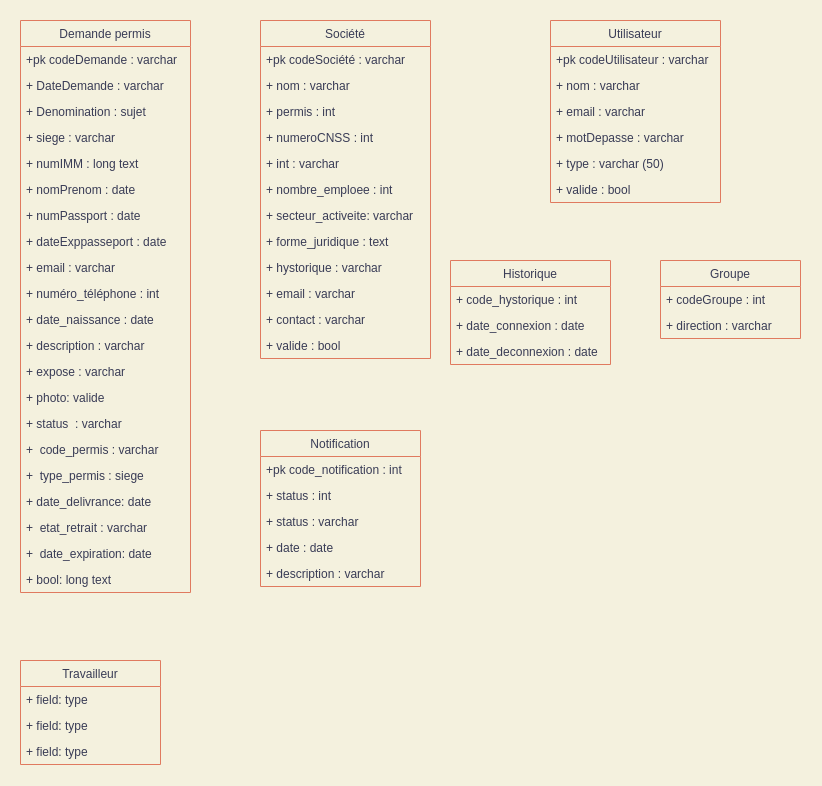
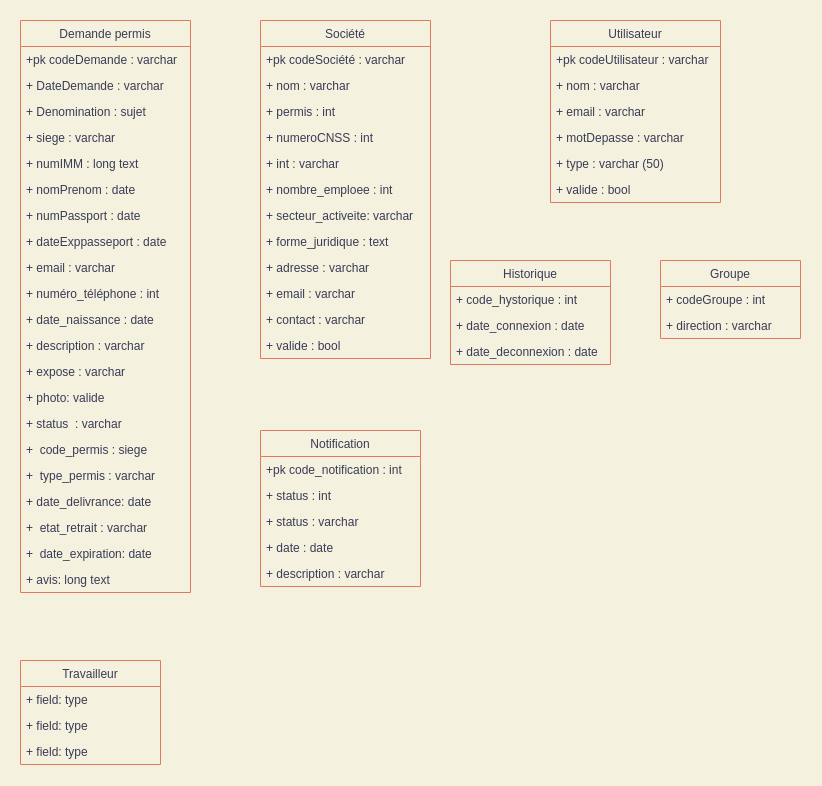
(334, 268) -> (325, 268)
(100, 450) -> (92, 450)
(92, 476) -> (100, 476)
(75, 580) -> (75, 580)
